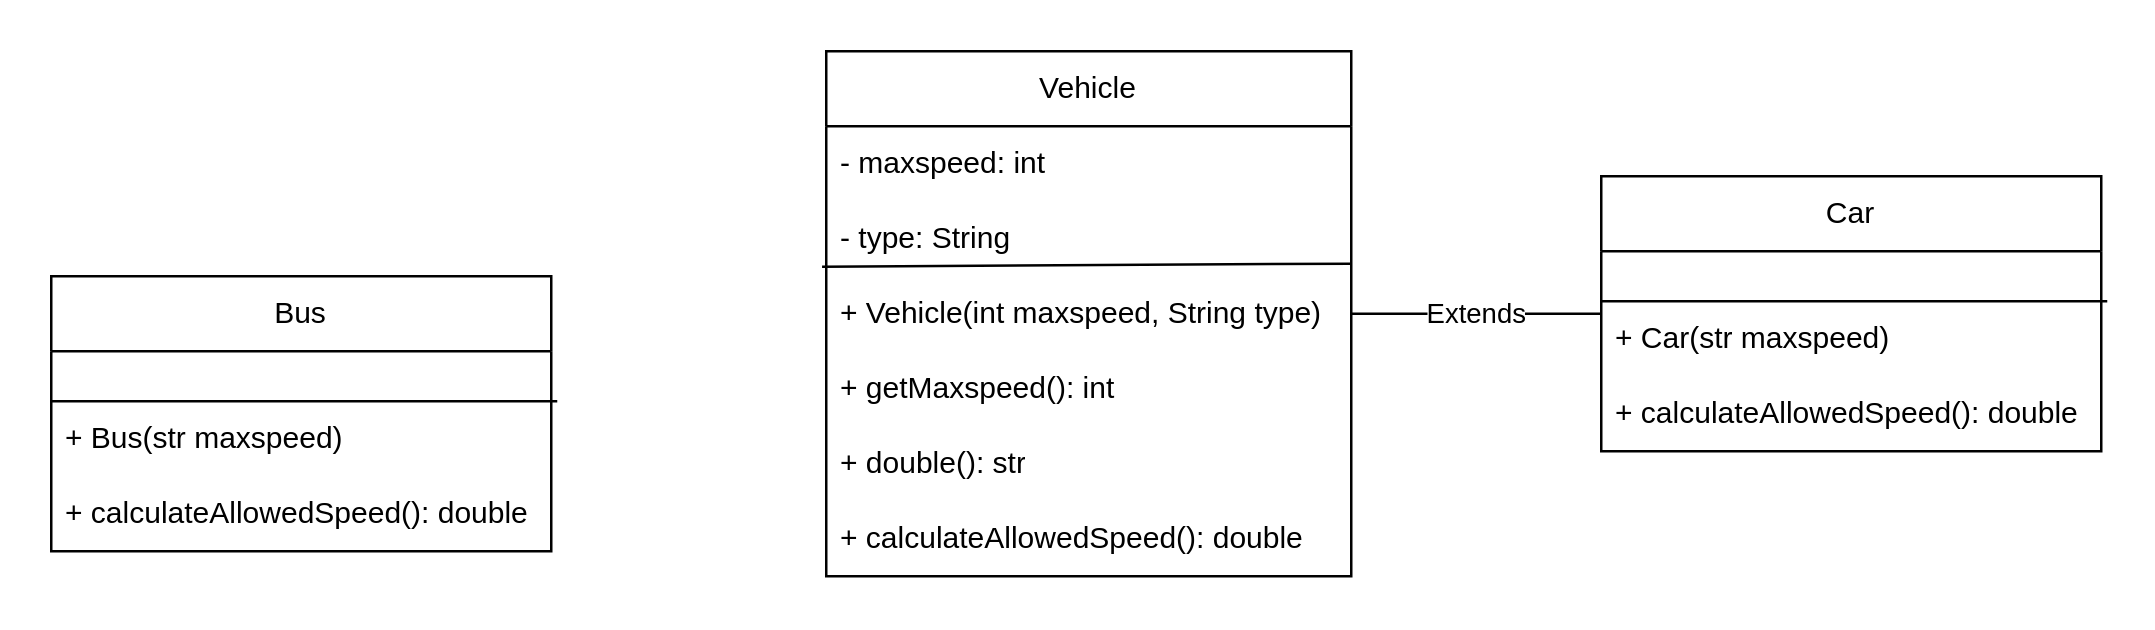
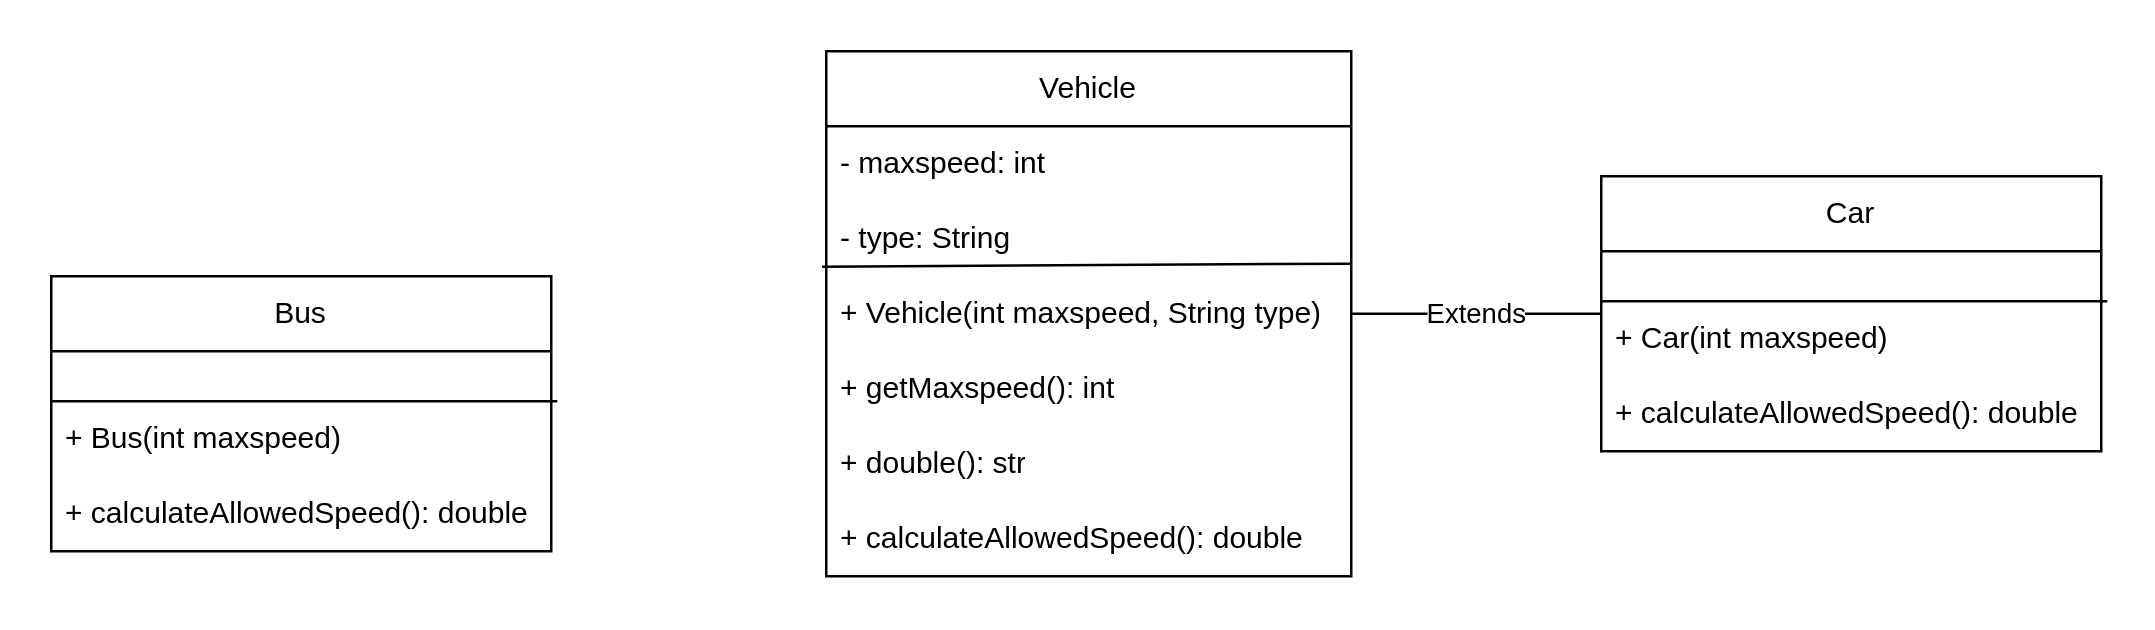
(1768, 339) -> (1764, 339)
(218, 439) -> (214, 439)
